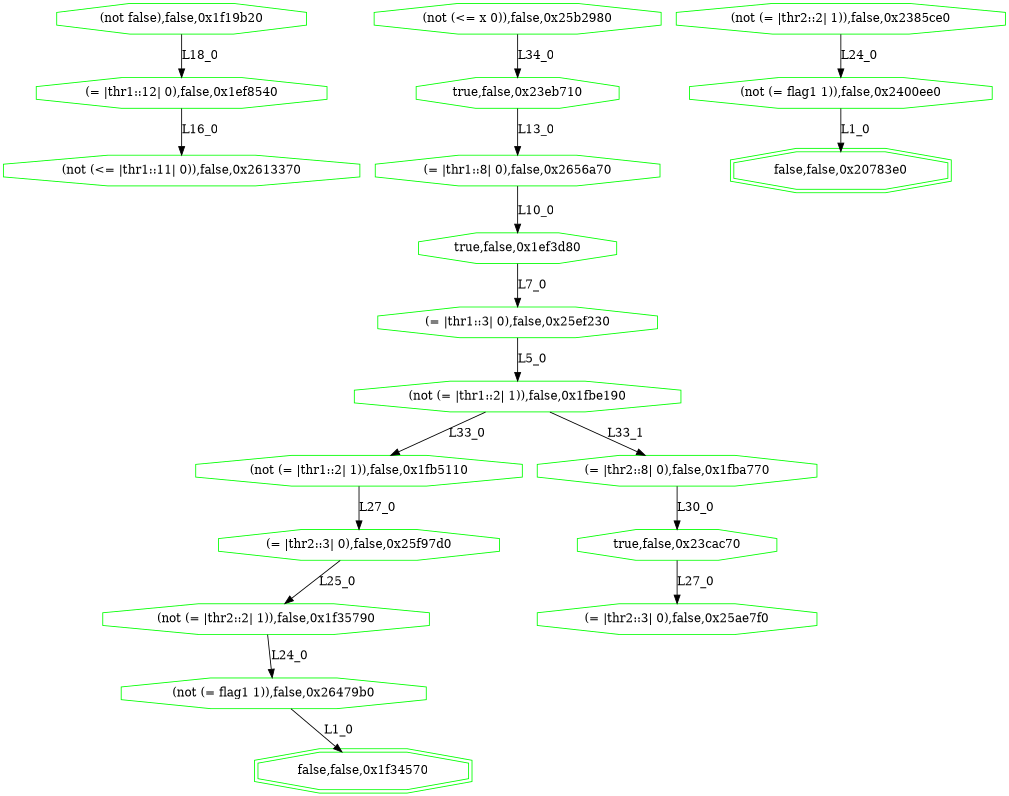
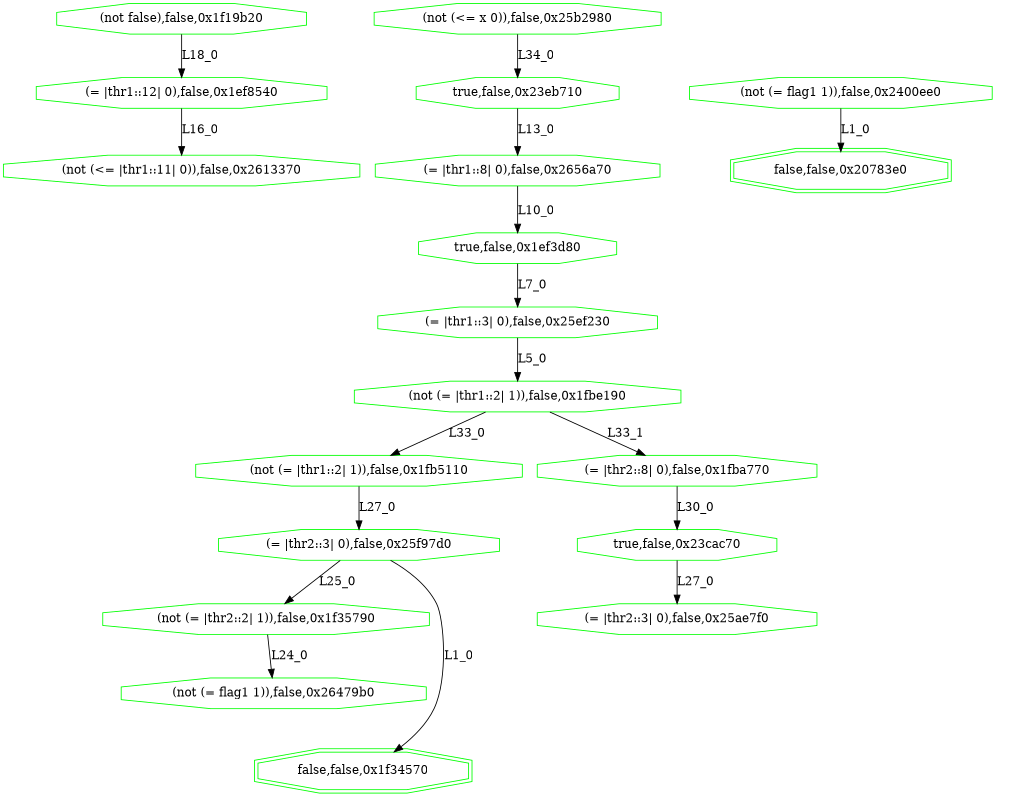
(841, 19) -> none
(313, 727) -> (443, 650)
